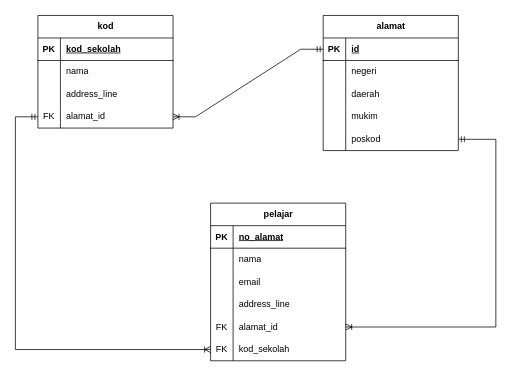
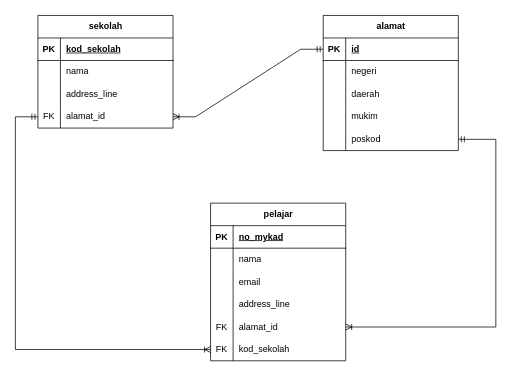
(106, 27) -> (106, 27)
(260, 237) -> (259, 237)
